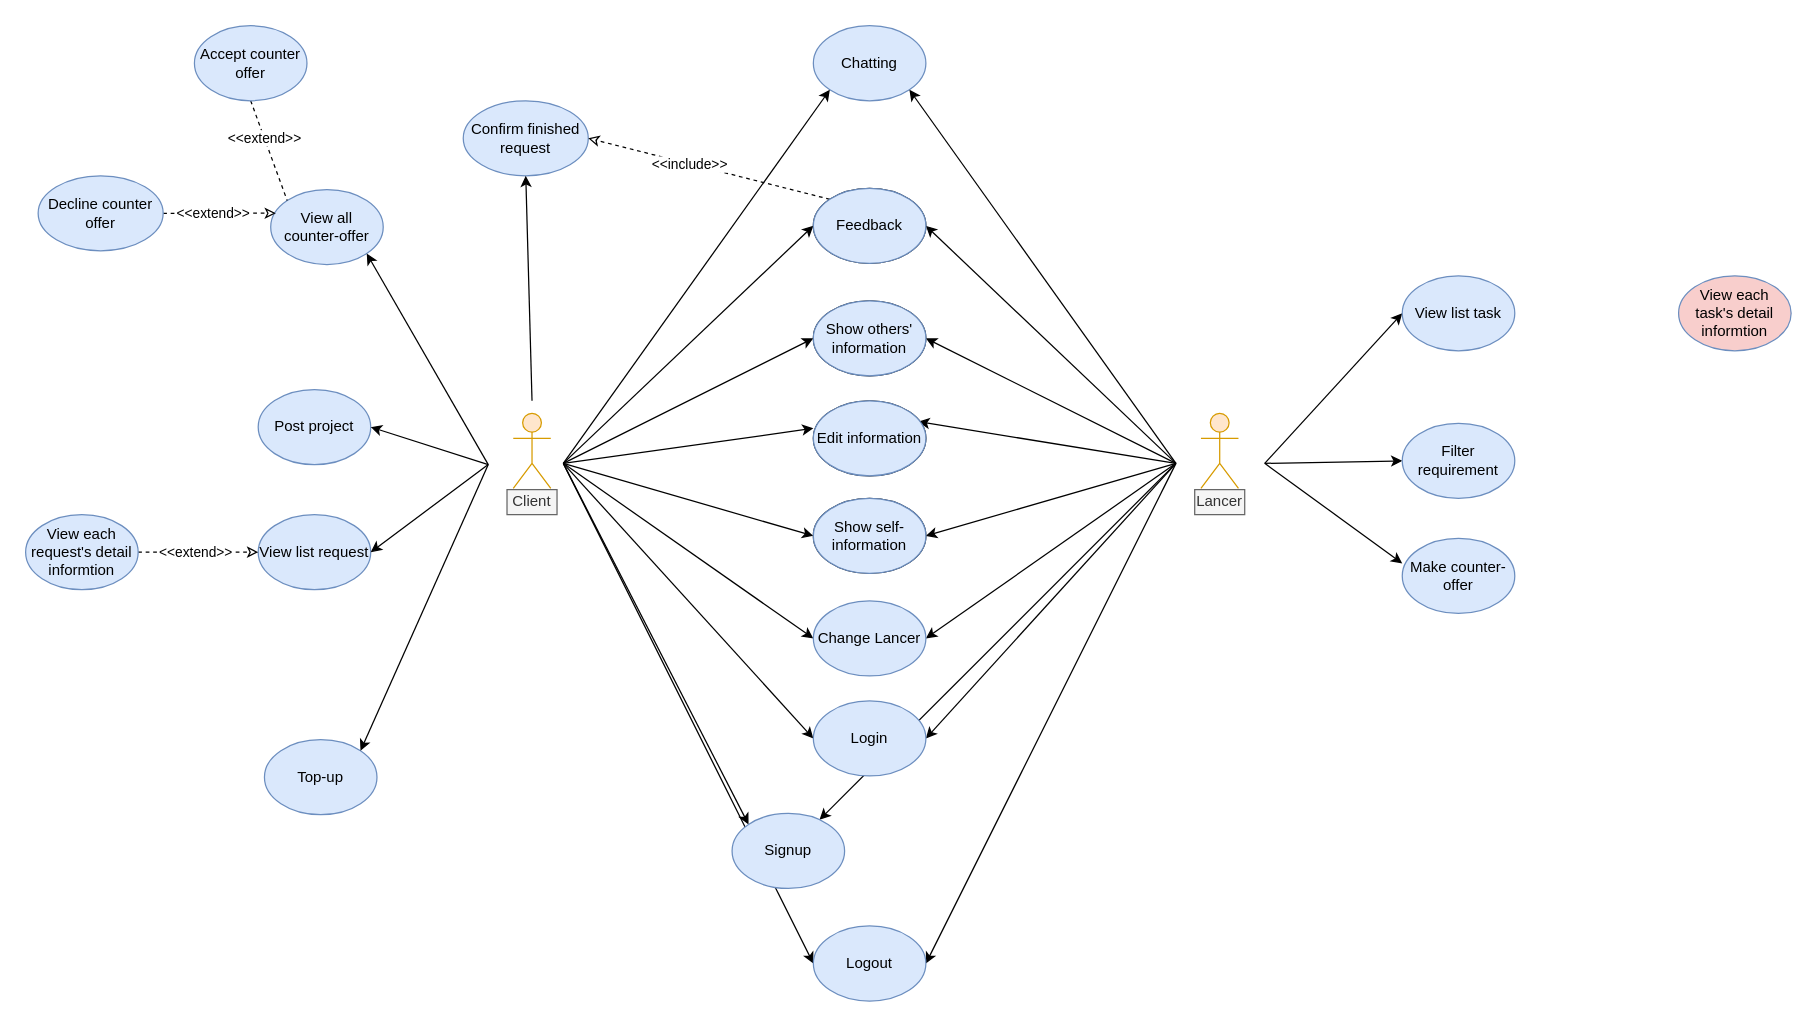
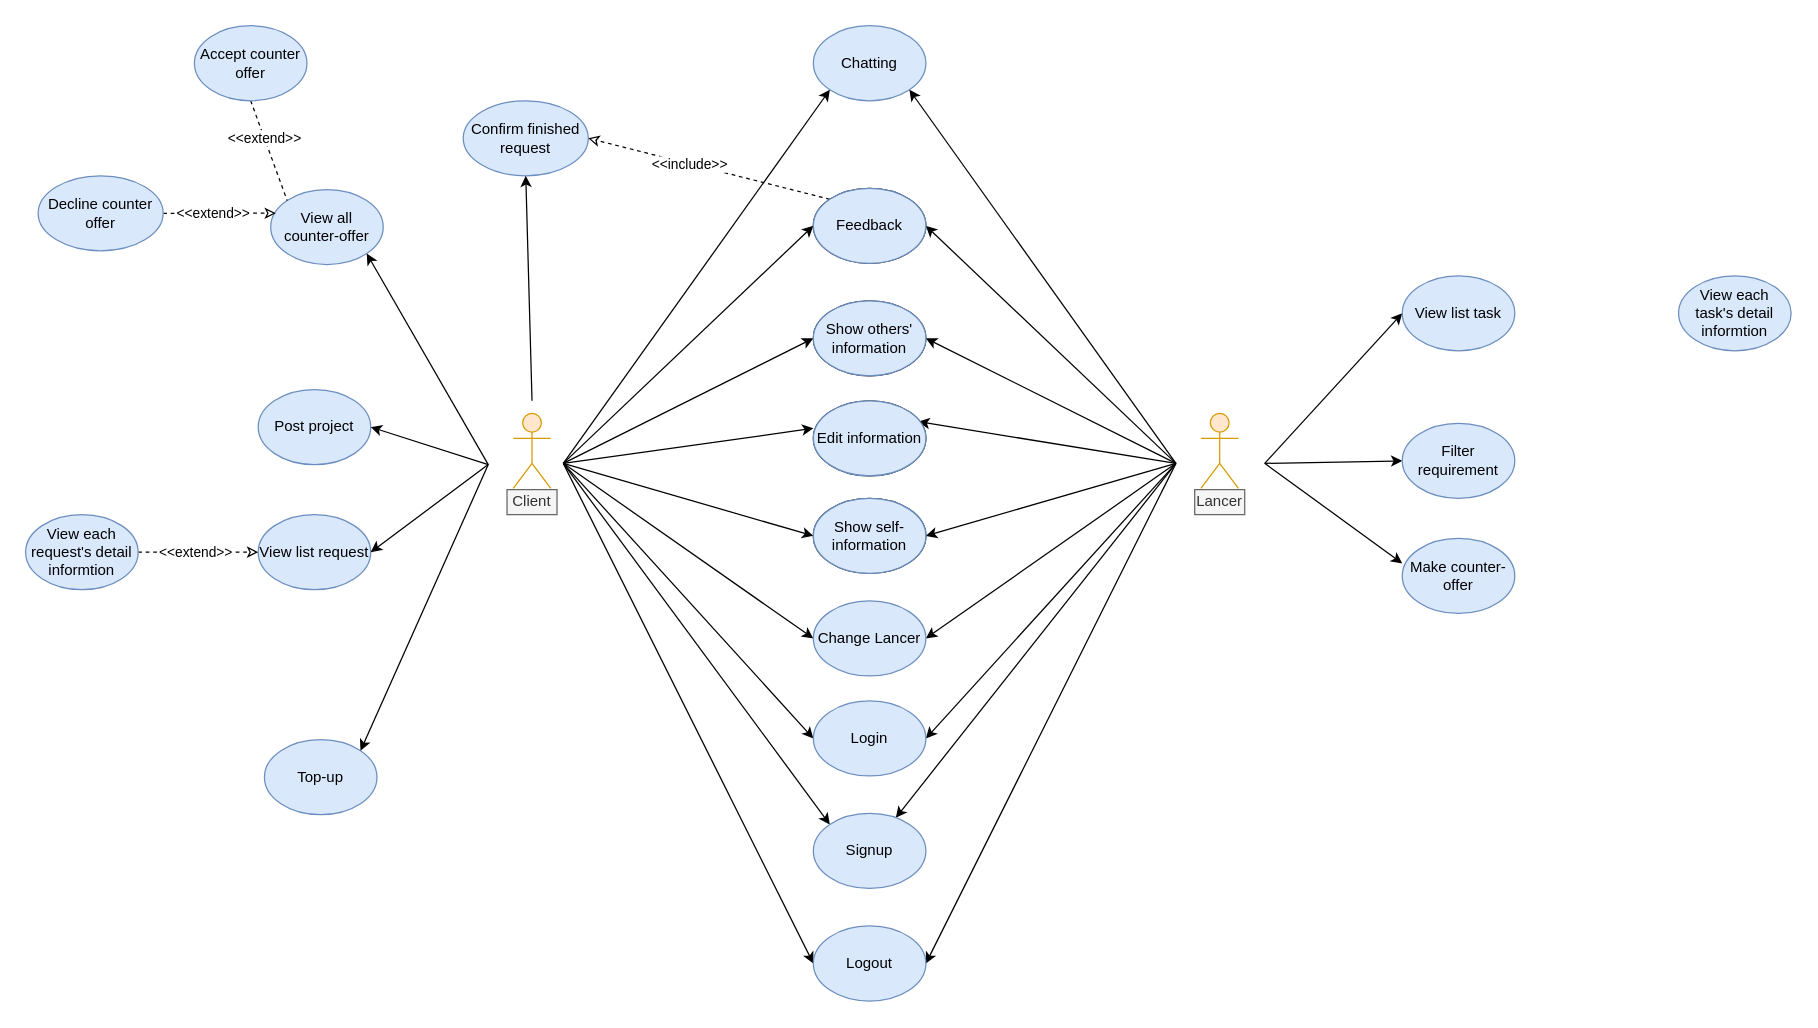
(1734, 313) -> (1734, 313)
(788, 851) -> (869, 851)
